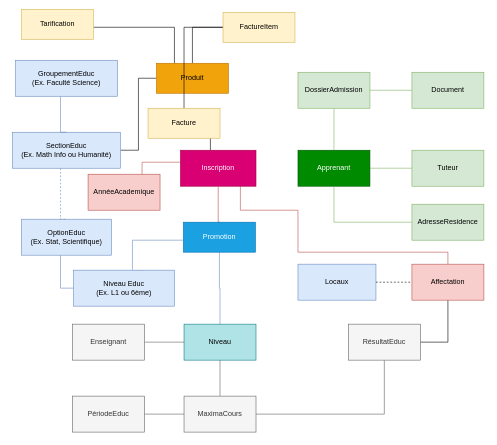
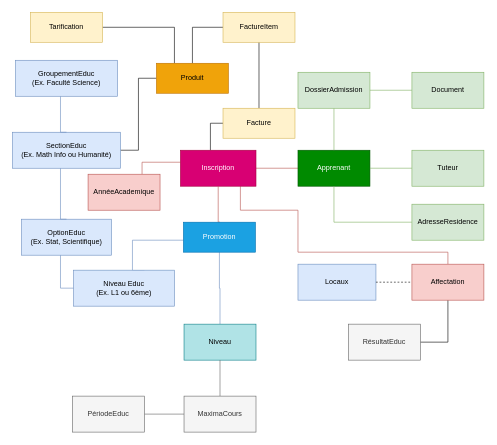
(57, 24) -> (66, 27)
(184, 123) -> (259, 123)
none -> (277, 168)
(60, 194) -> (60, 194)
(108, 342) -> none
(164, 342) -> none
(347, 414) -> none
